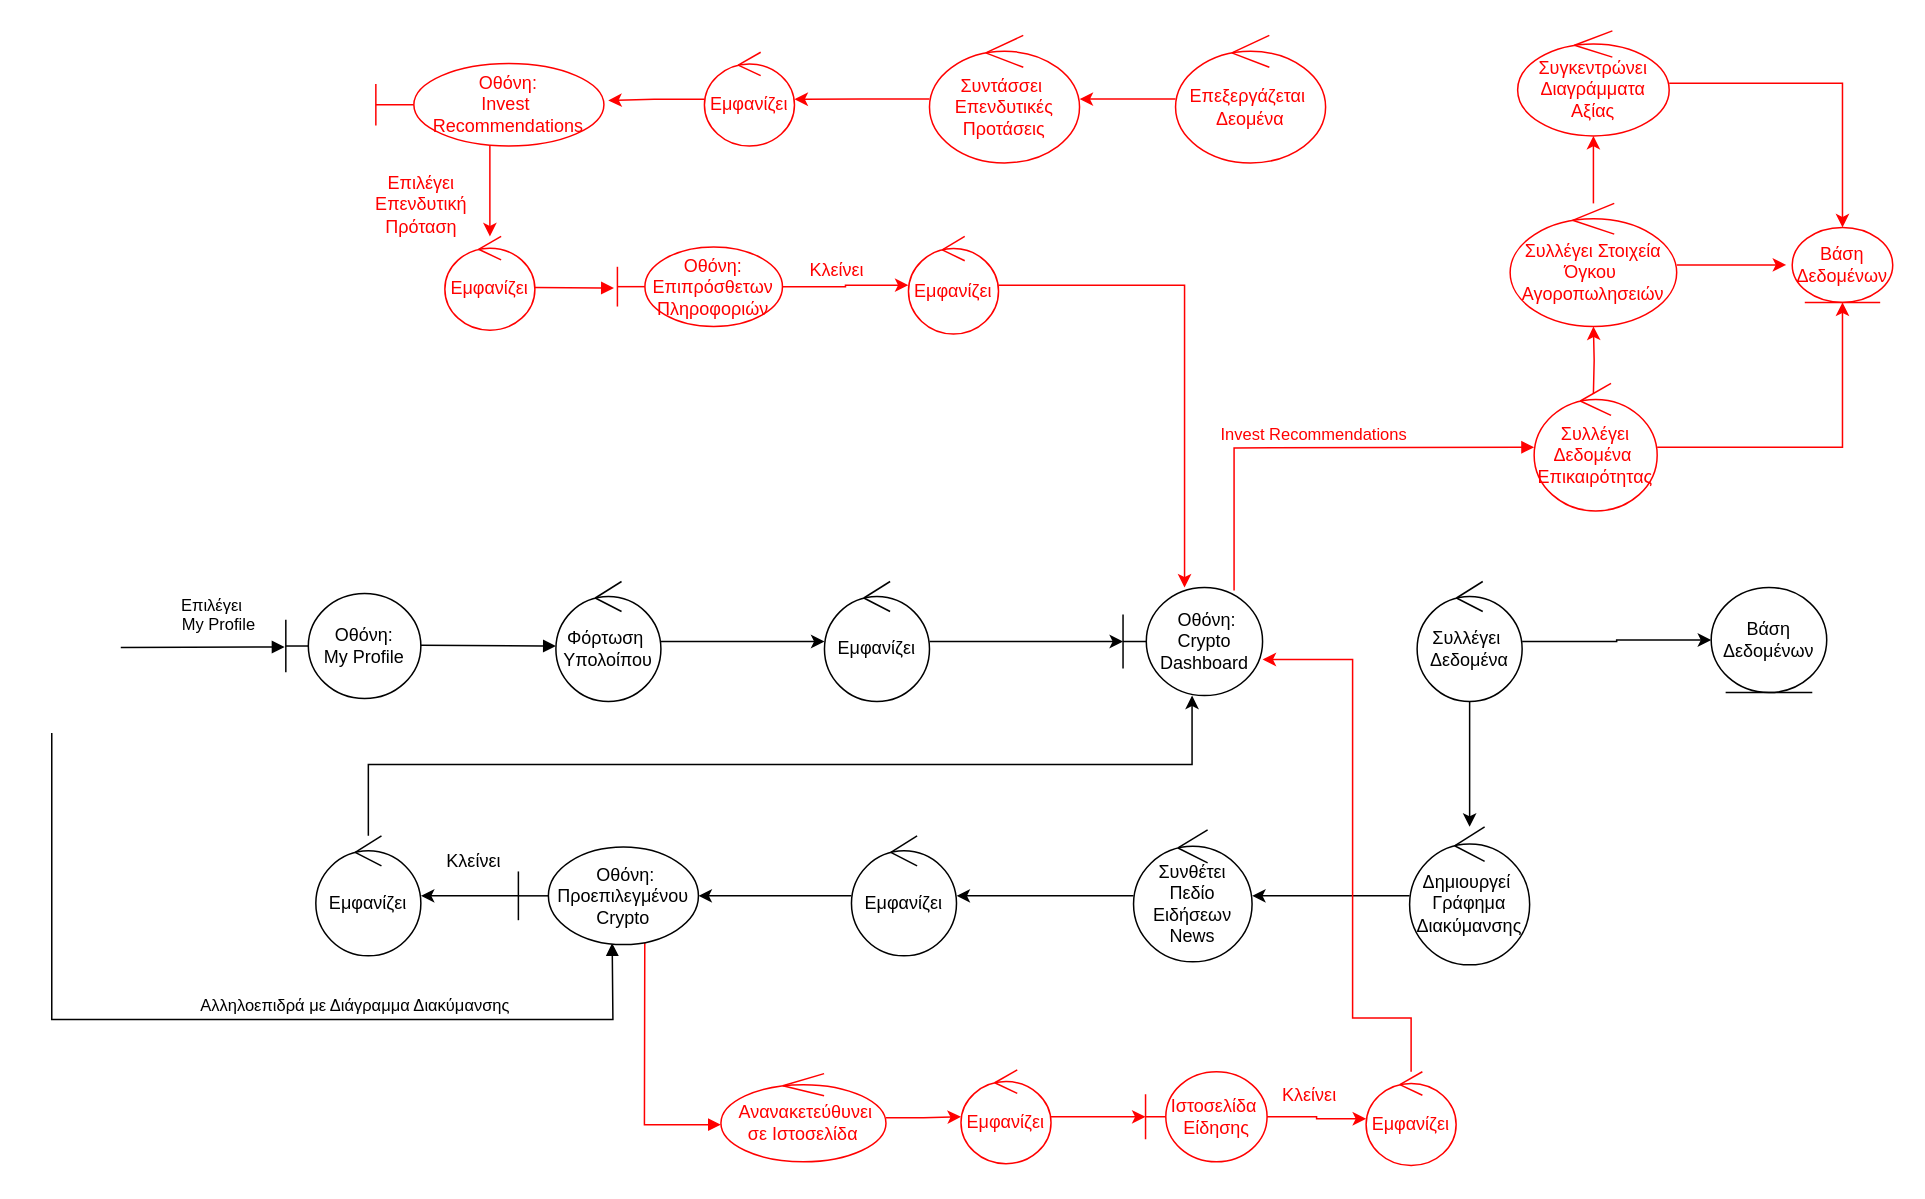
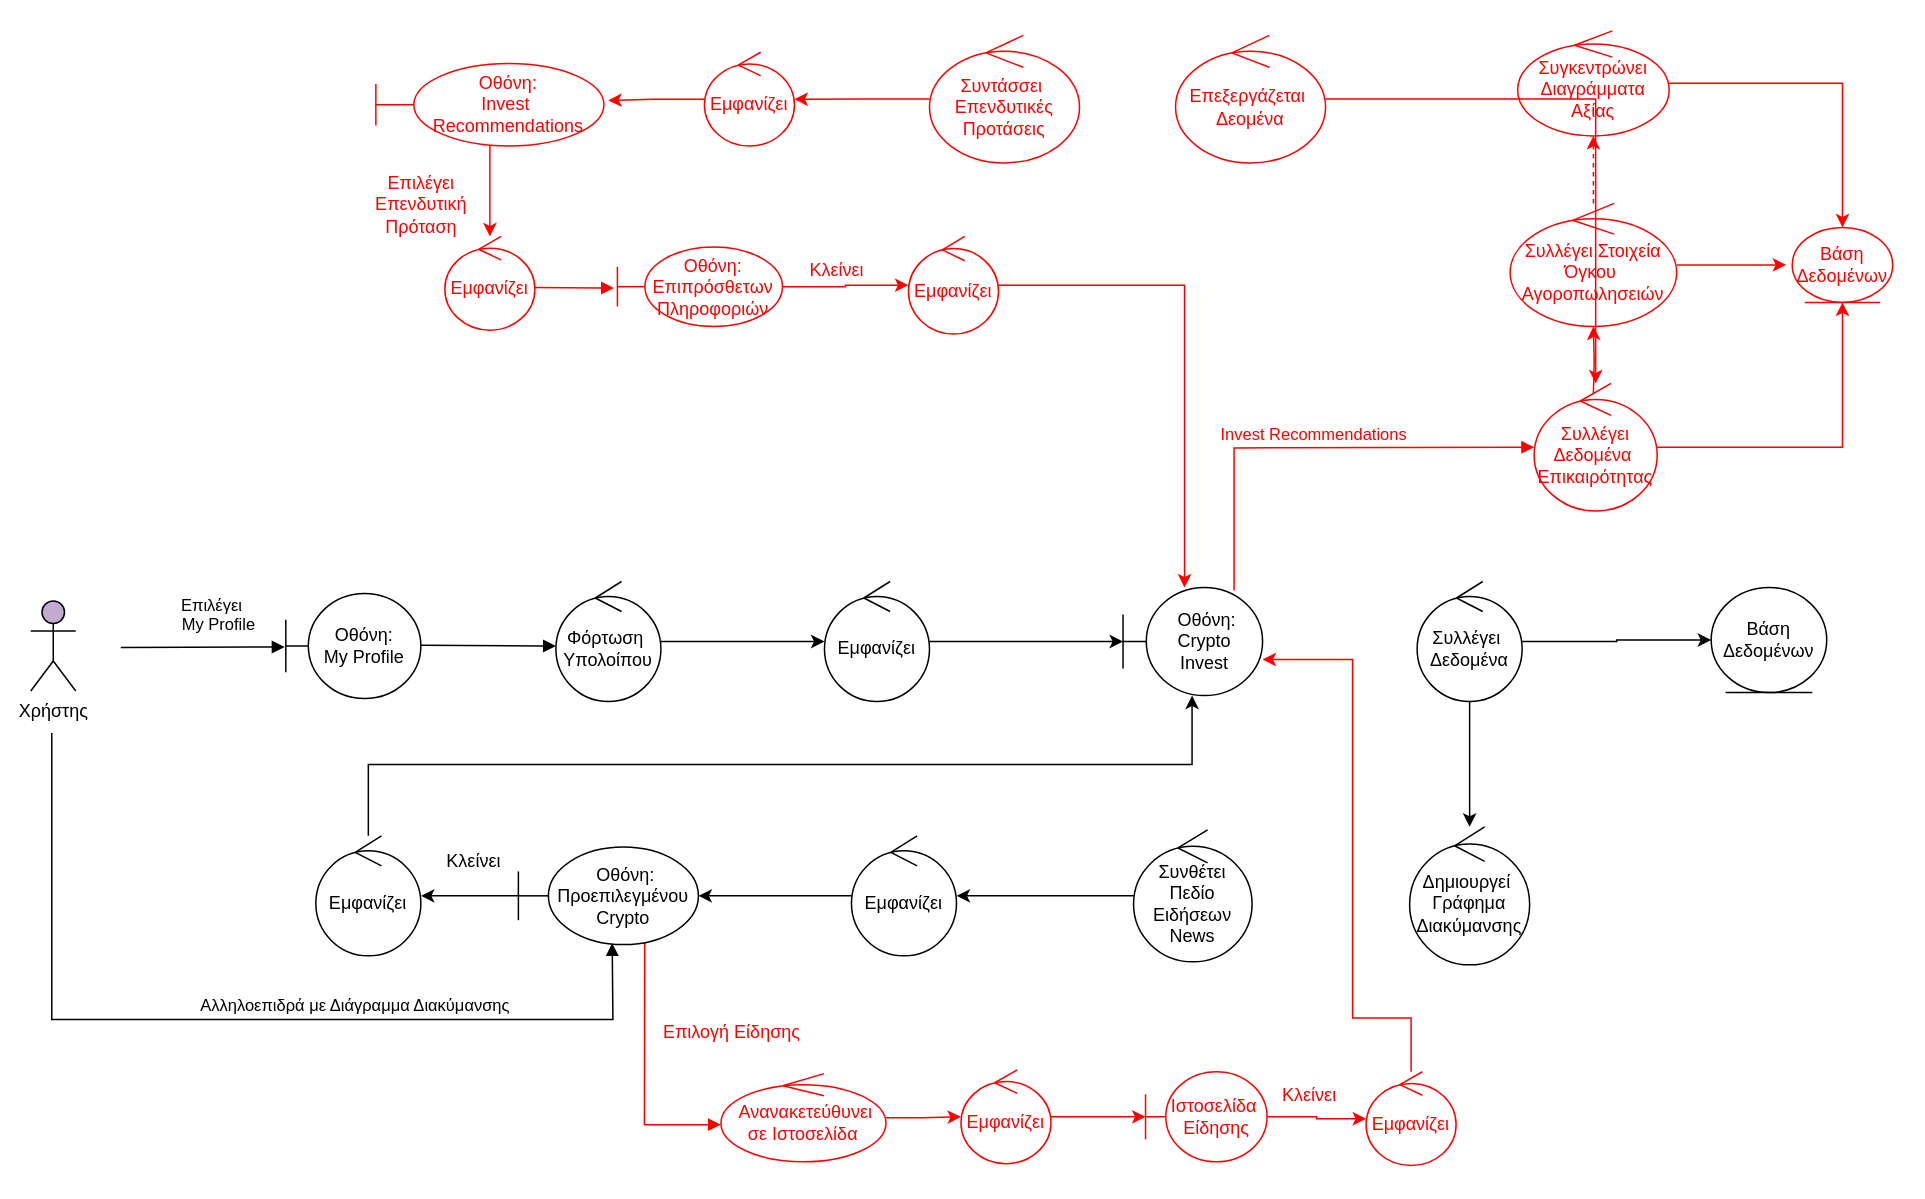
(1132, 99) -> (1595, 101)
(1593, 175) -> (1593, 175)
(1205, 641) -> (1205, 641)
none -> (53, 646)
(1336, 896) -> none
none -> (731, 1033)
